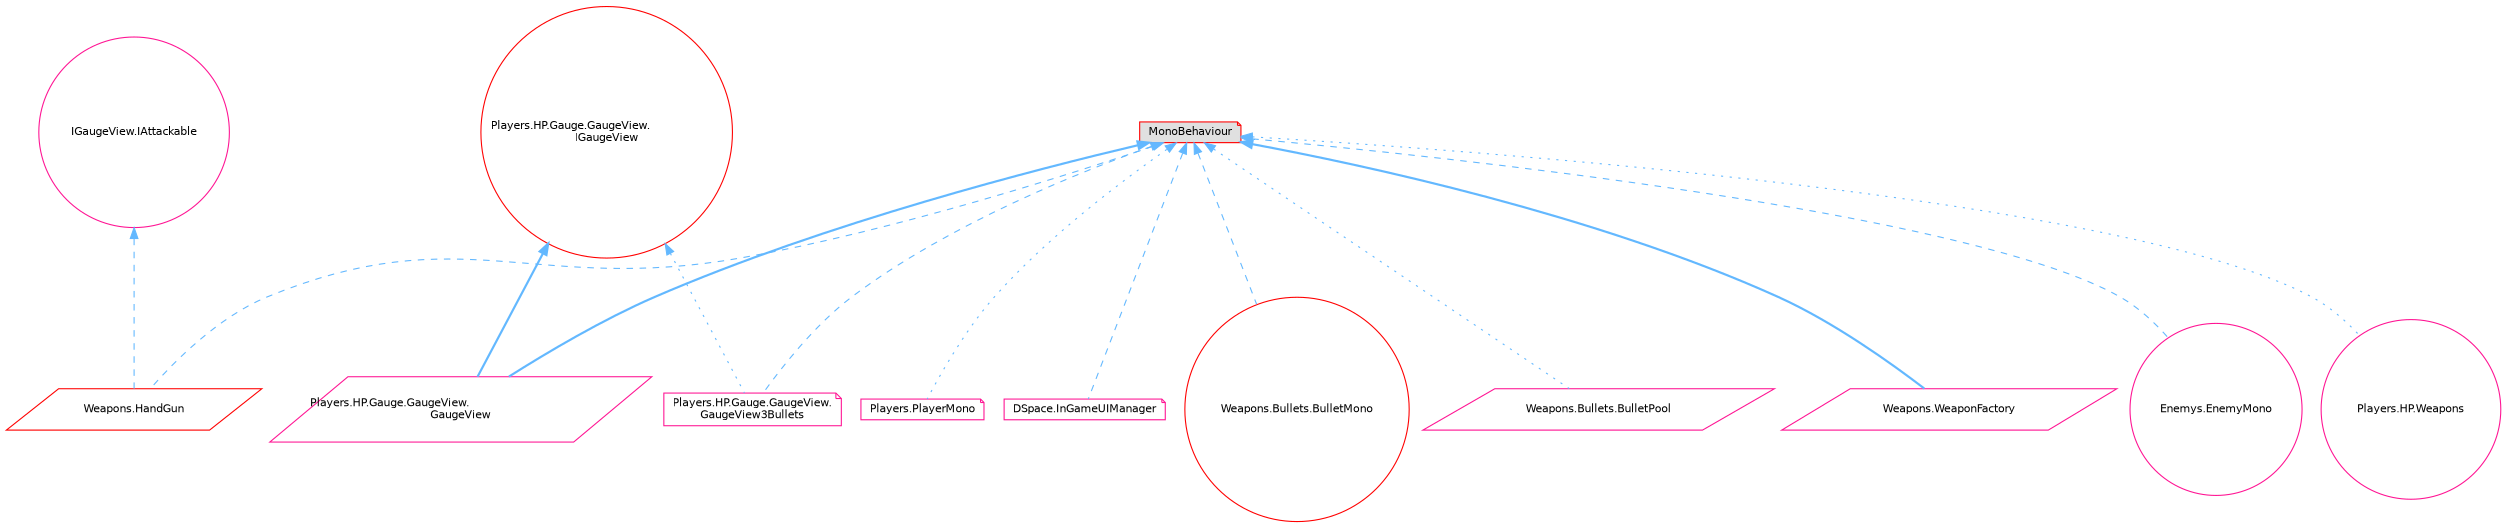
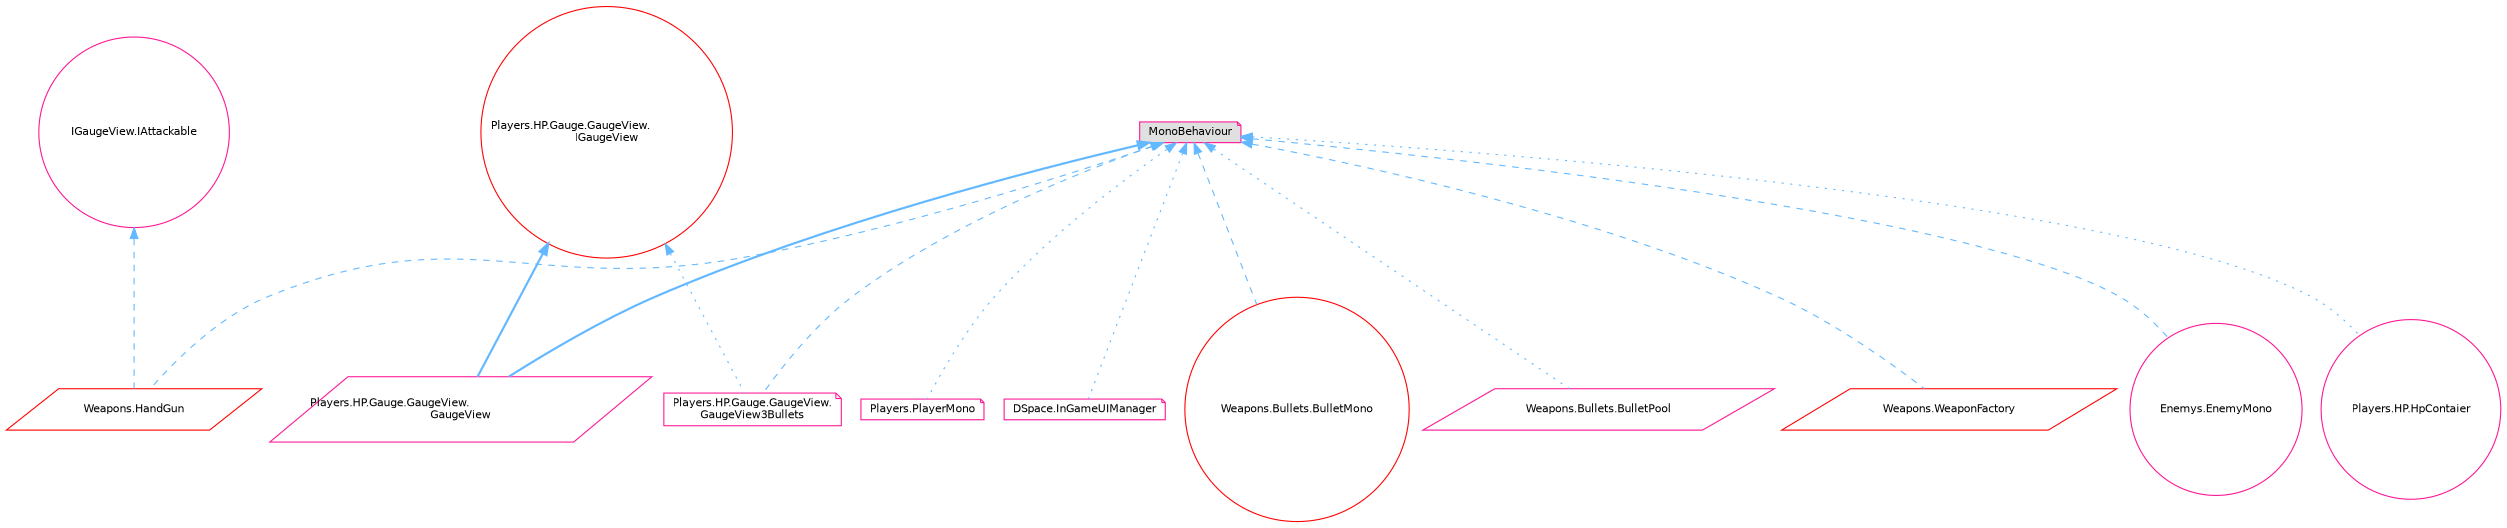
(1190, 132) -> (1190, 132)
(1602, 231) -> (1602, 231)
(1135, 276) -> (1135, 276)
(1949, 409) -> (1949, 409)
(2411, 409) -> (2411, 409)
